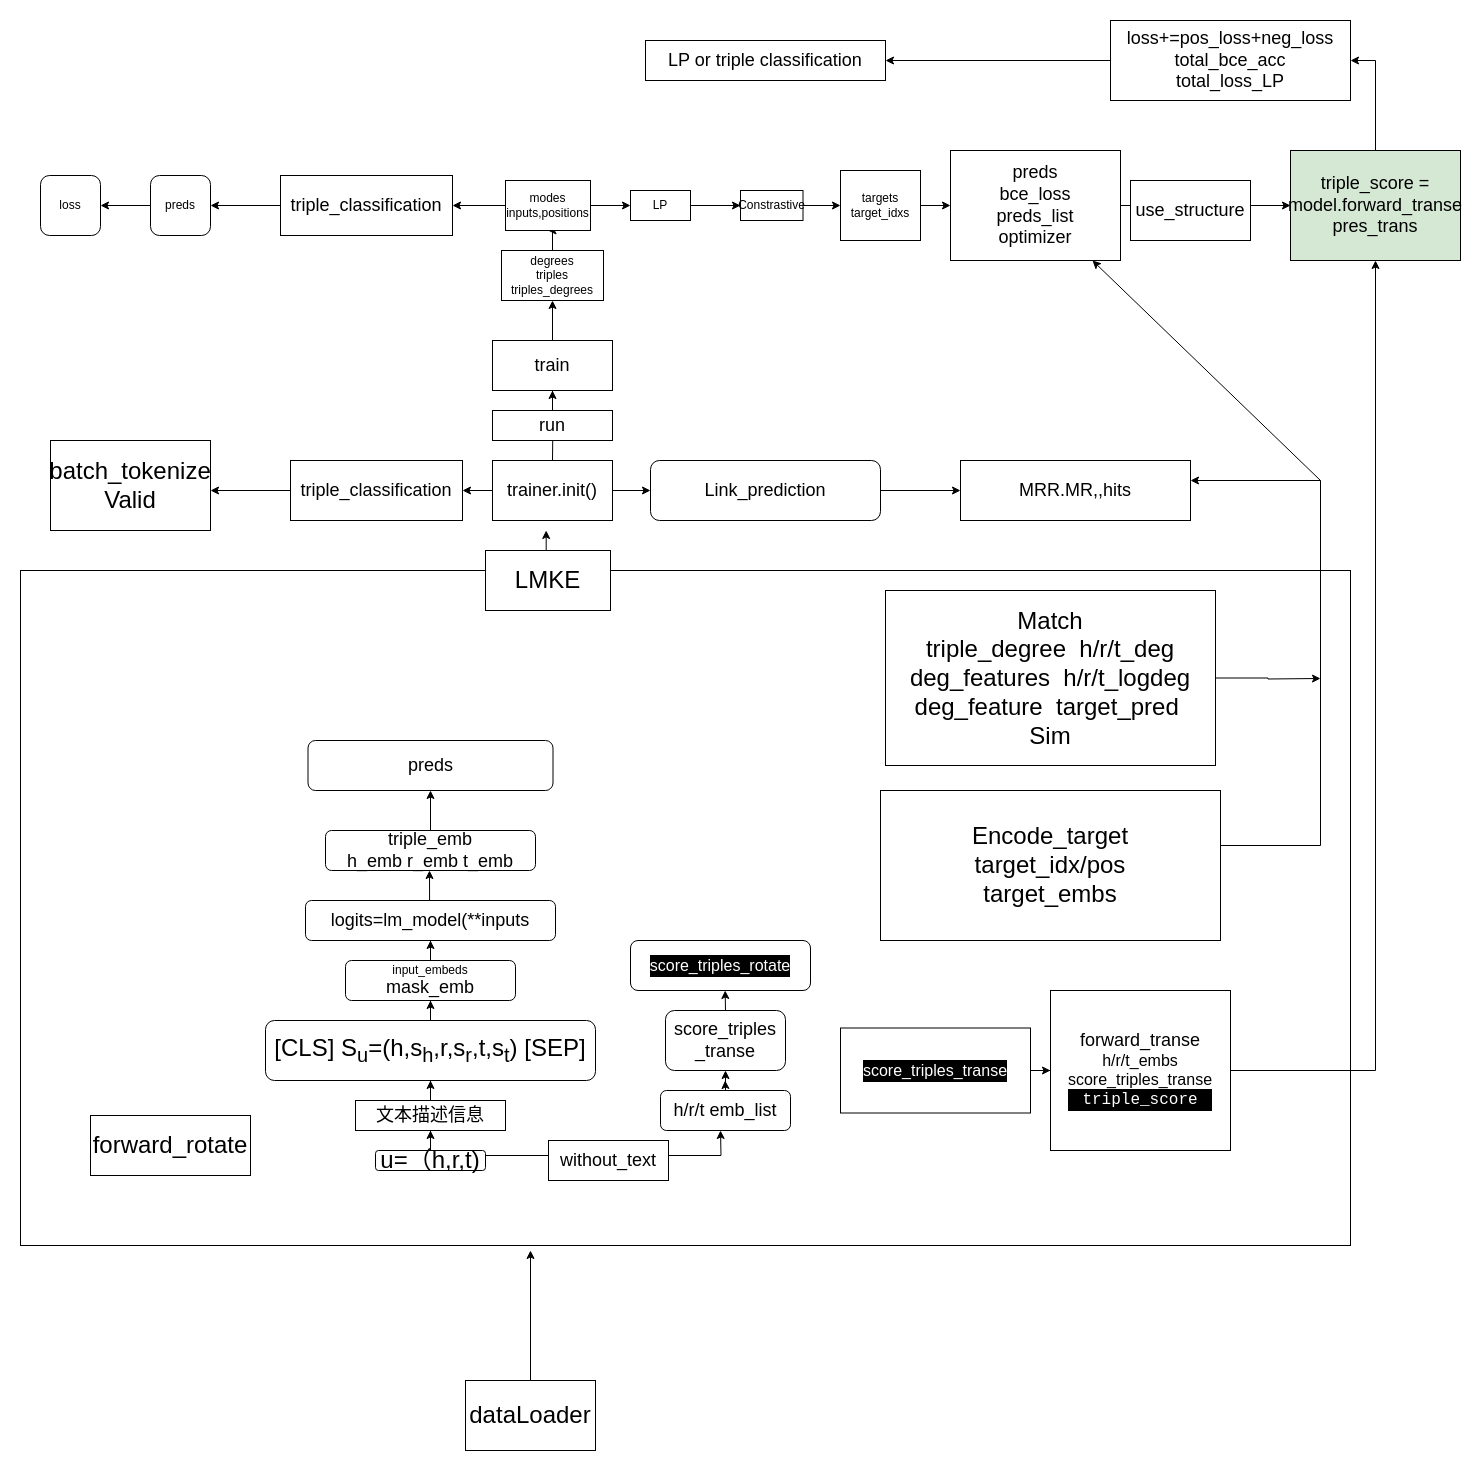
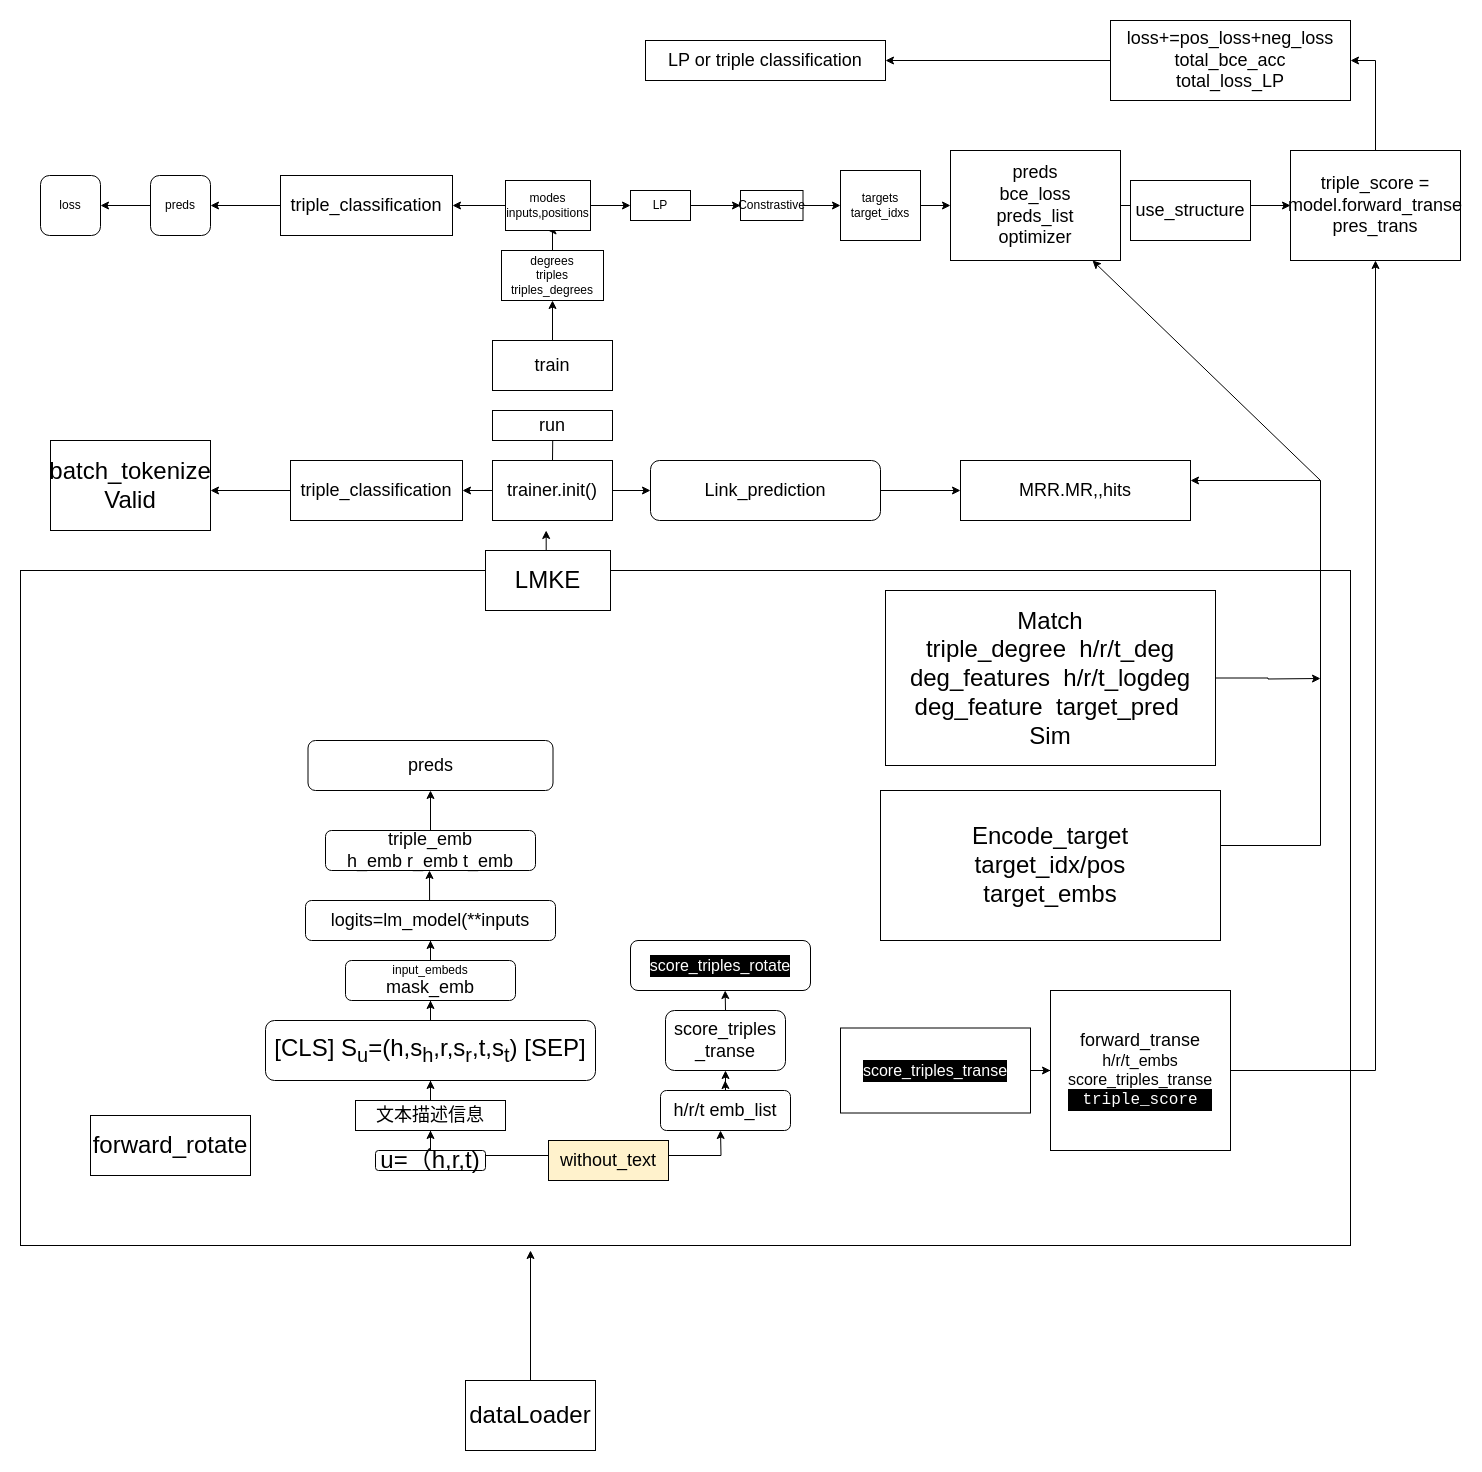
(1376, 206) -> (1376, 206)
(553, 397) -> none
(609, 1161) -> (609, 1161)
